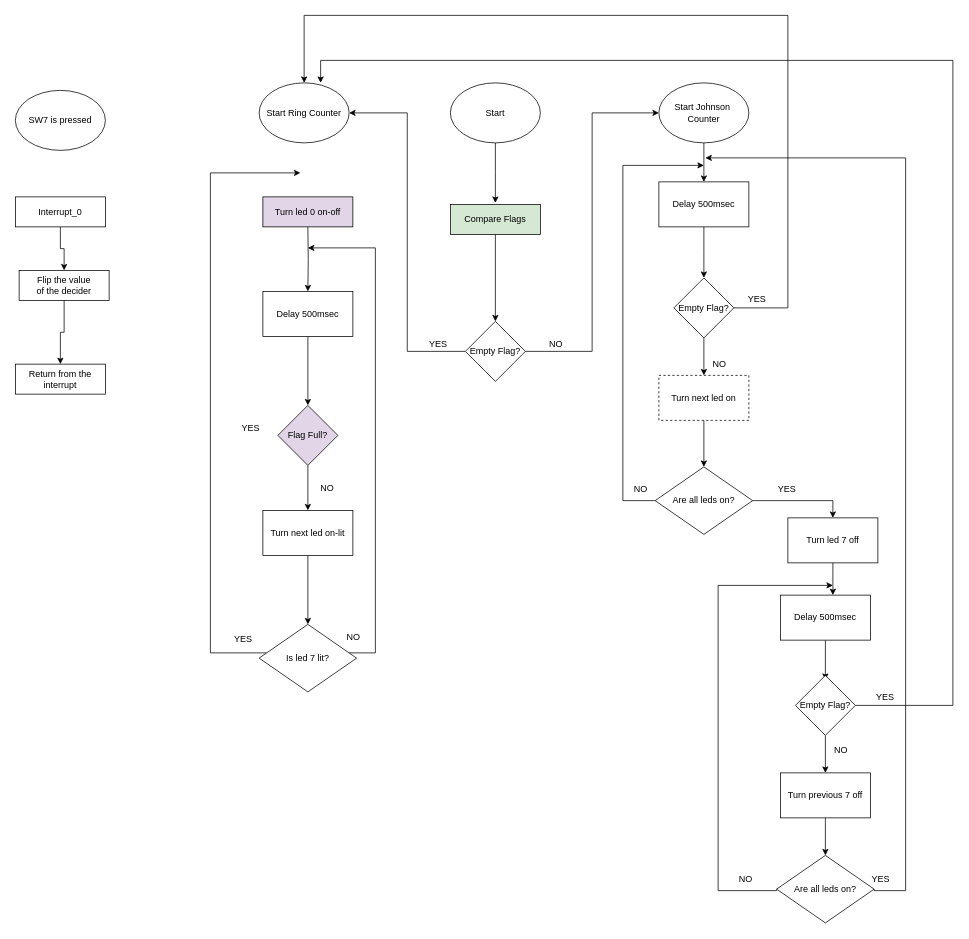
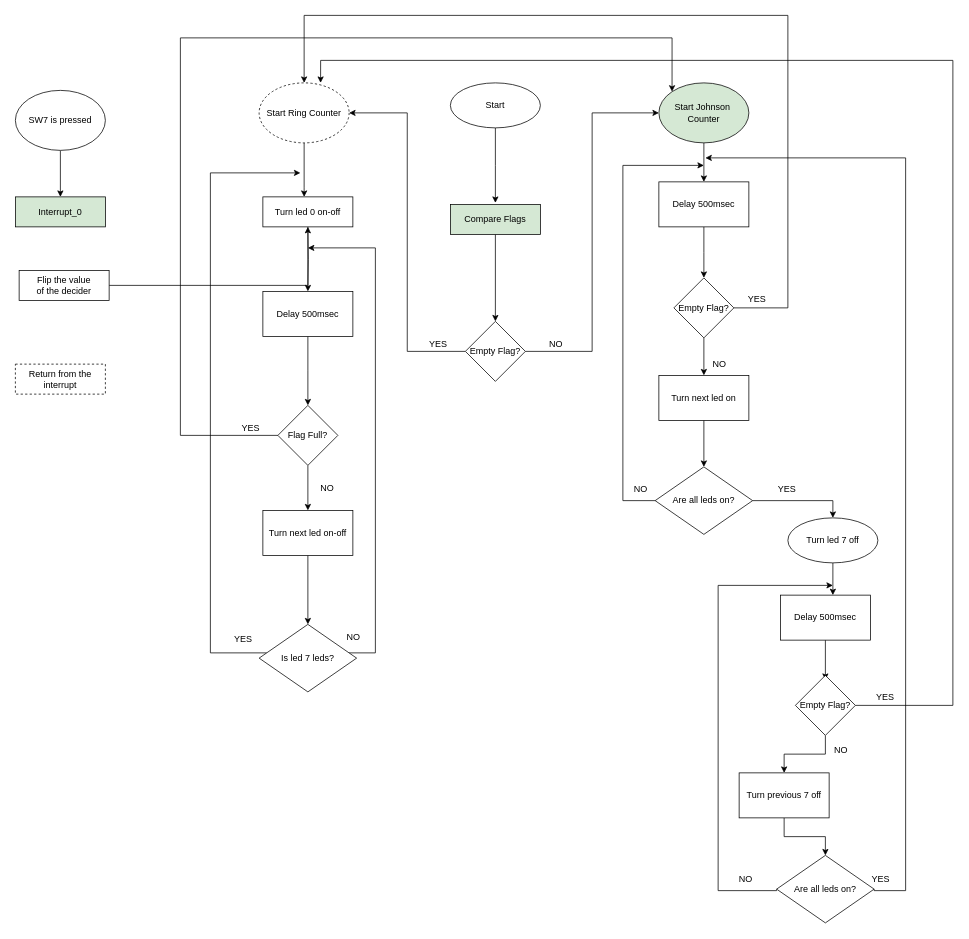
(304, 113) -> (304, 113)
(495, 113) -> (495, 105)
(704, 113) -> (704, 113)
none -> (60, 171)
none -> (304, 190)
(60, 212) -> (60, 212)
(308, 212) -> (308, 212)
(60, 239) -> none
none -> (180, 283)
(60, 343) -> (206, 285)
(60, 379) -> (60, 379)
(704, 398) -> (704, 398)
(308, 435) -> (308, 435)
(308, 533) -> (308, 533)
(833, 540) -> (833, 540)
(308, 658) -> (308, 658)
(825, 795) -> (784, 795)
